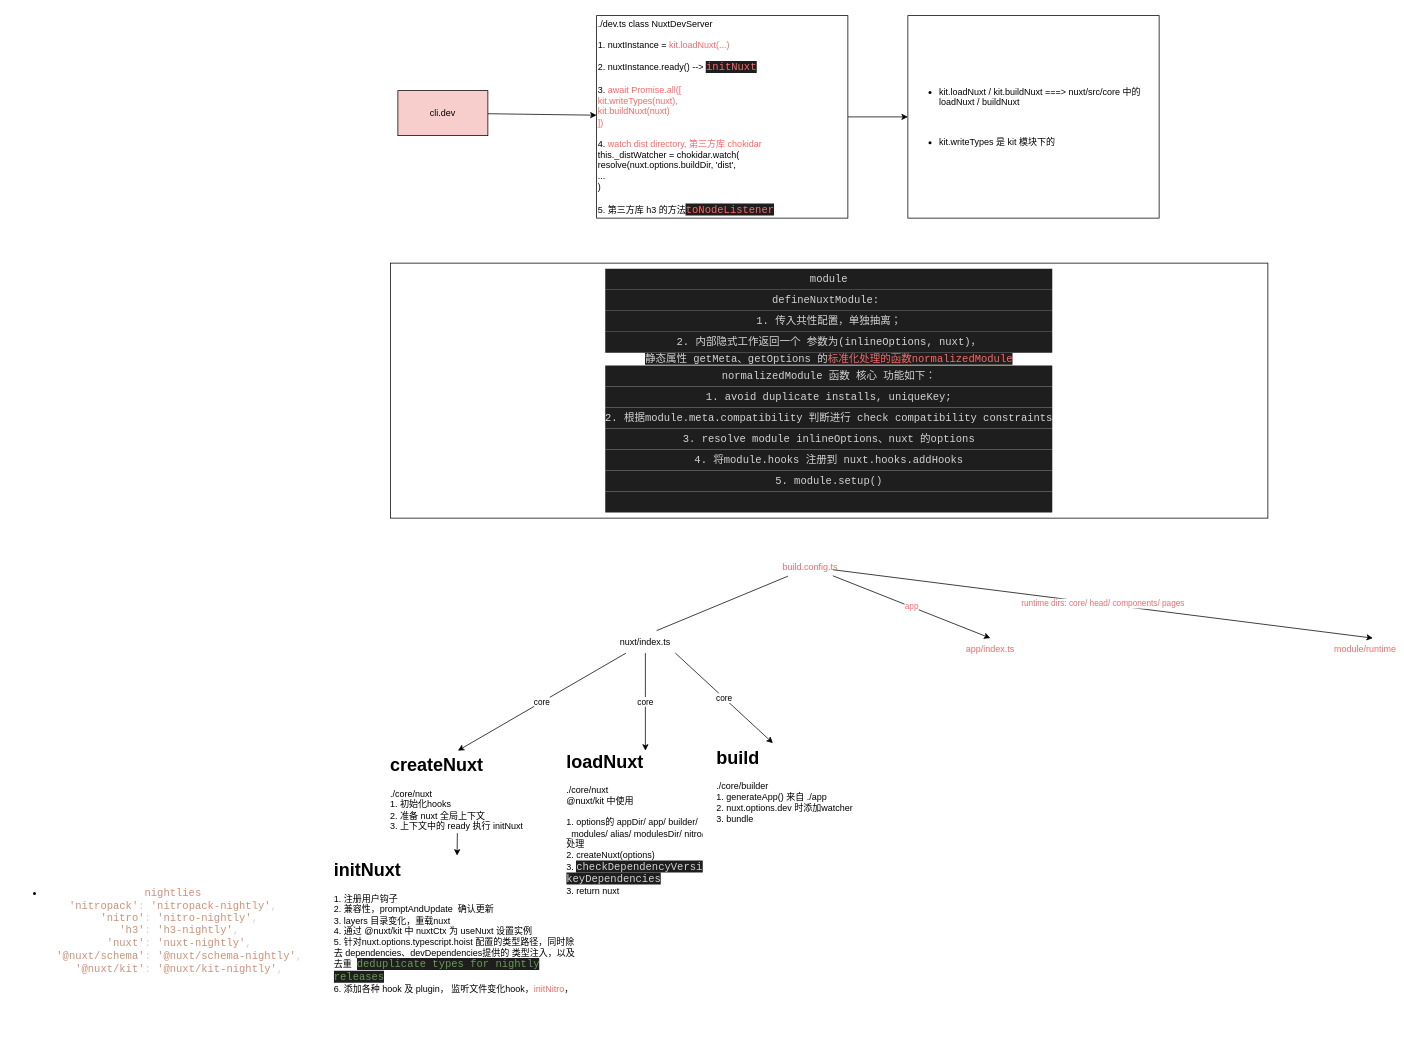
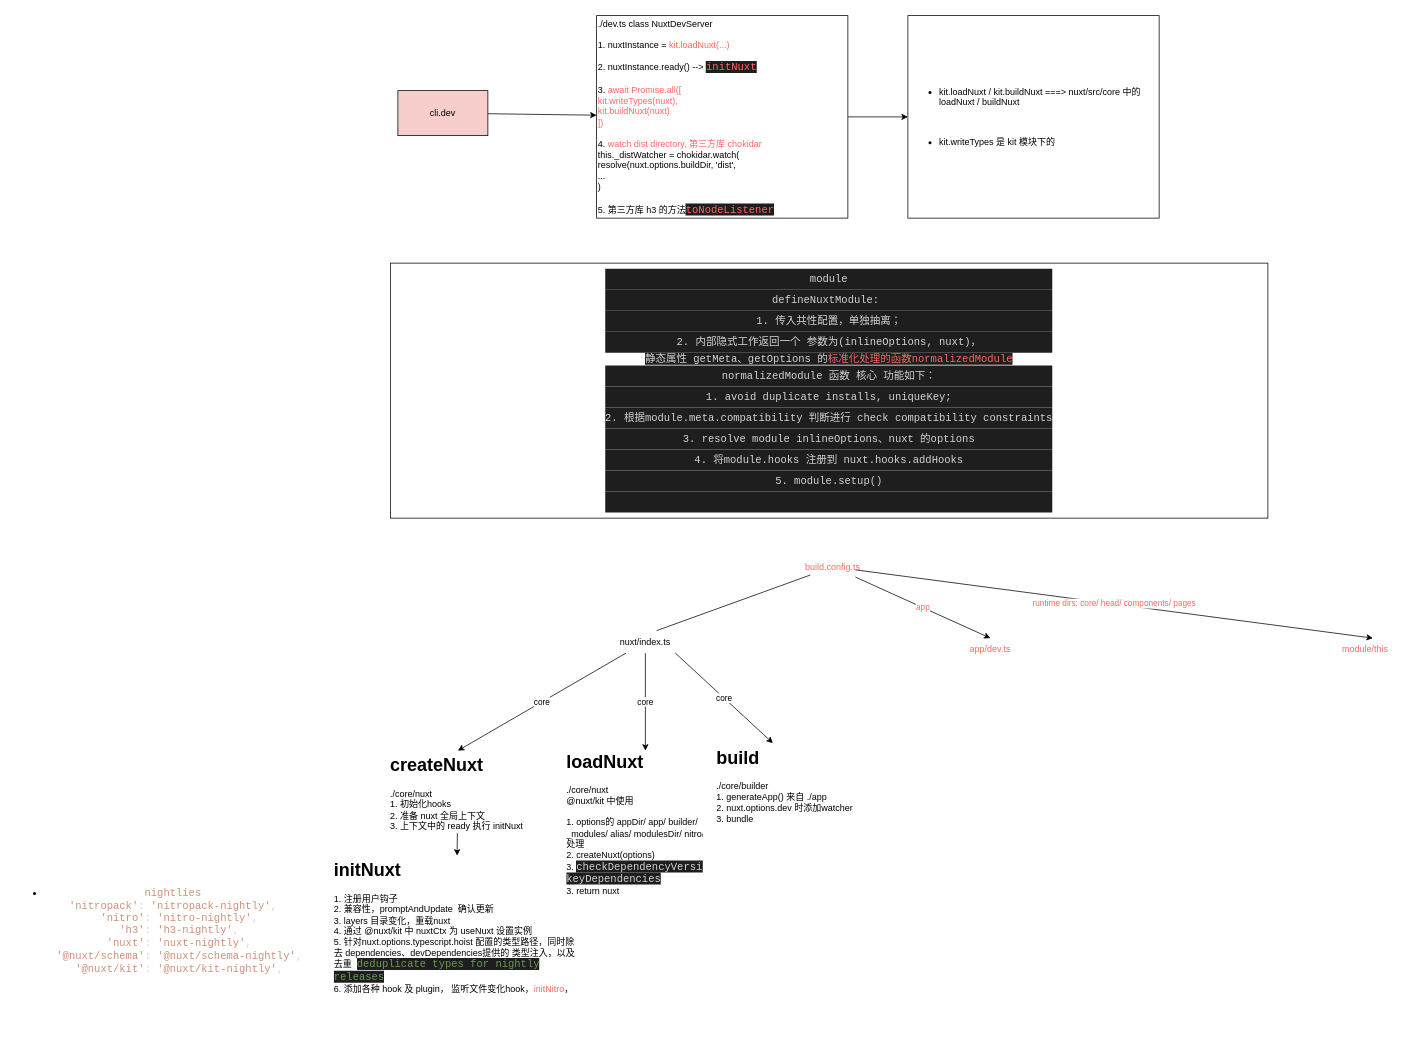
(810, 567) -> (833, 567)
(990, 649) -> (990, 649)
(1365, 649) -> (1365, 649)
